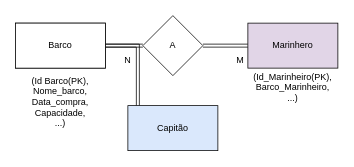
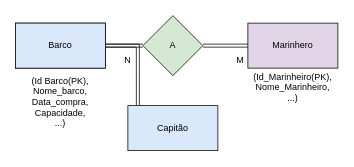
(60, 45) -> (60, 45)
(173, 45) -> (173, 45)
(293, 98) -> (293, 98)
